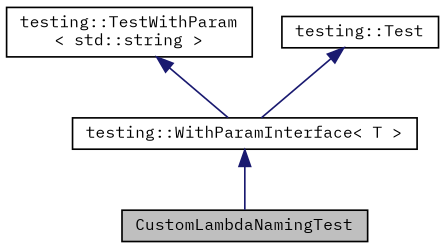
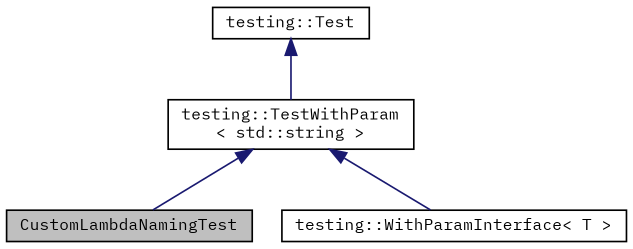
(296, 88) -> (291, 78)
(245, 188) -> (196, 184)
